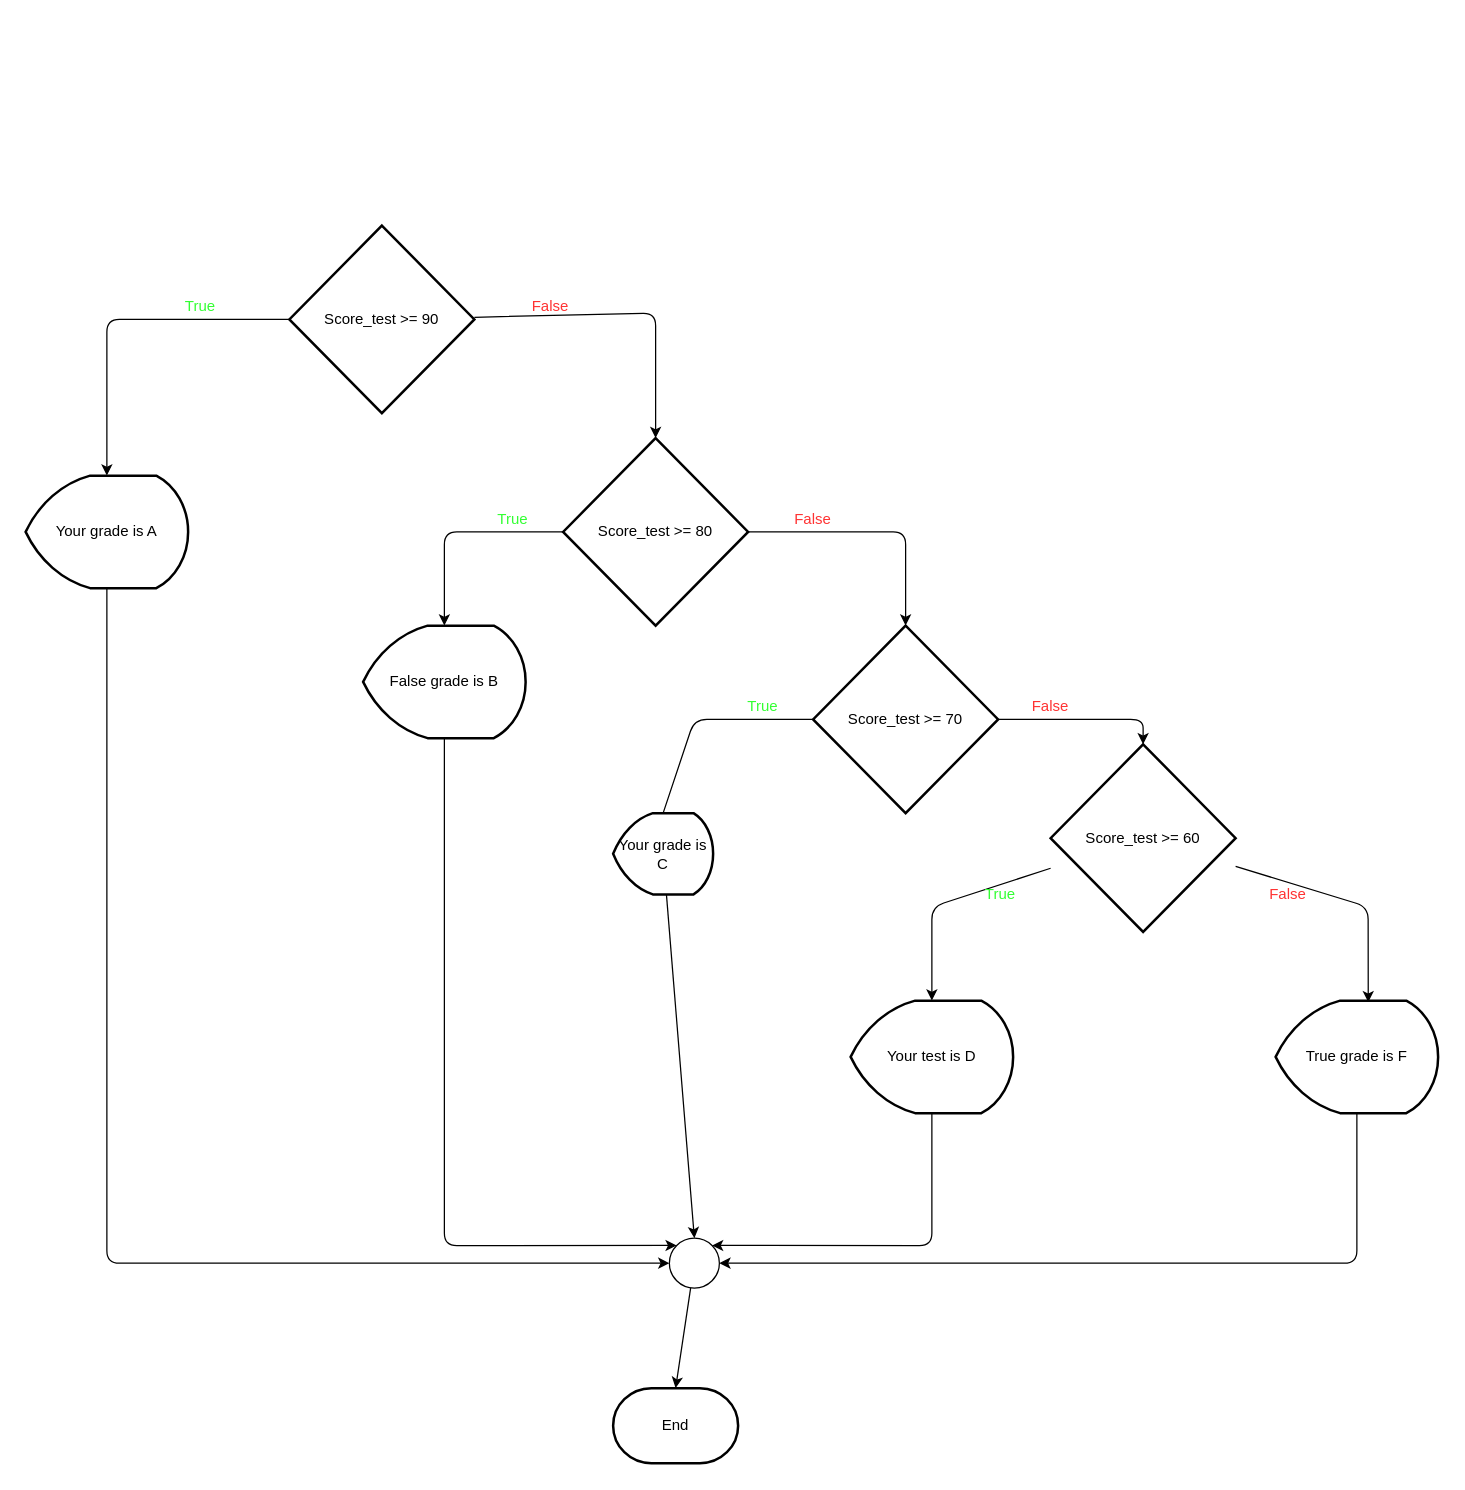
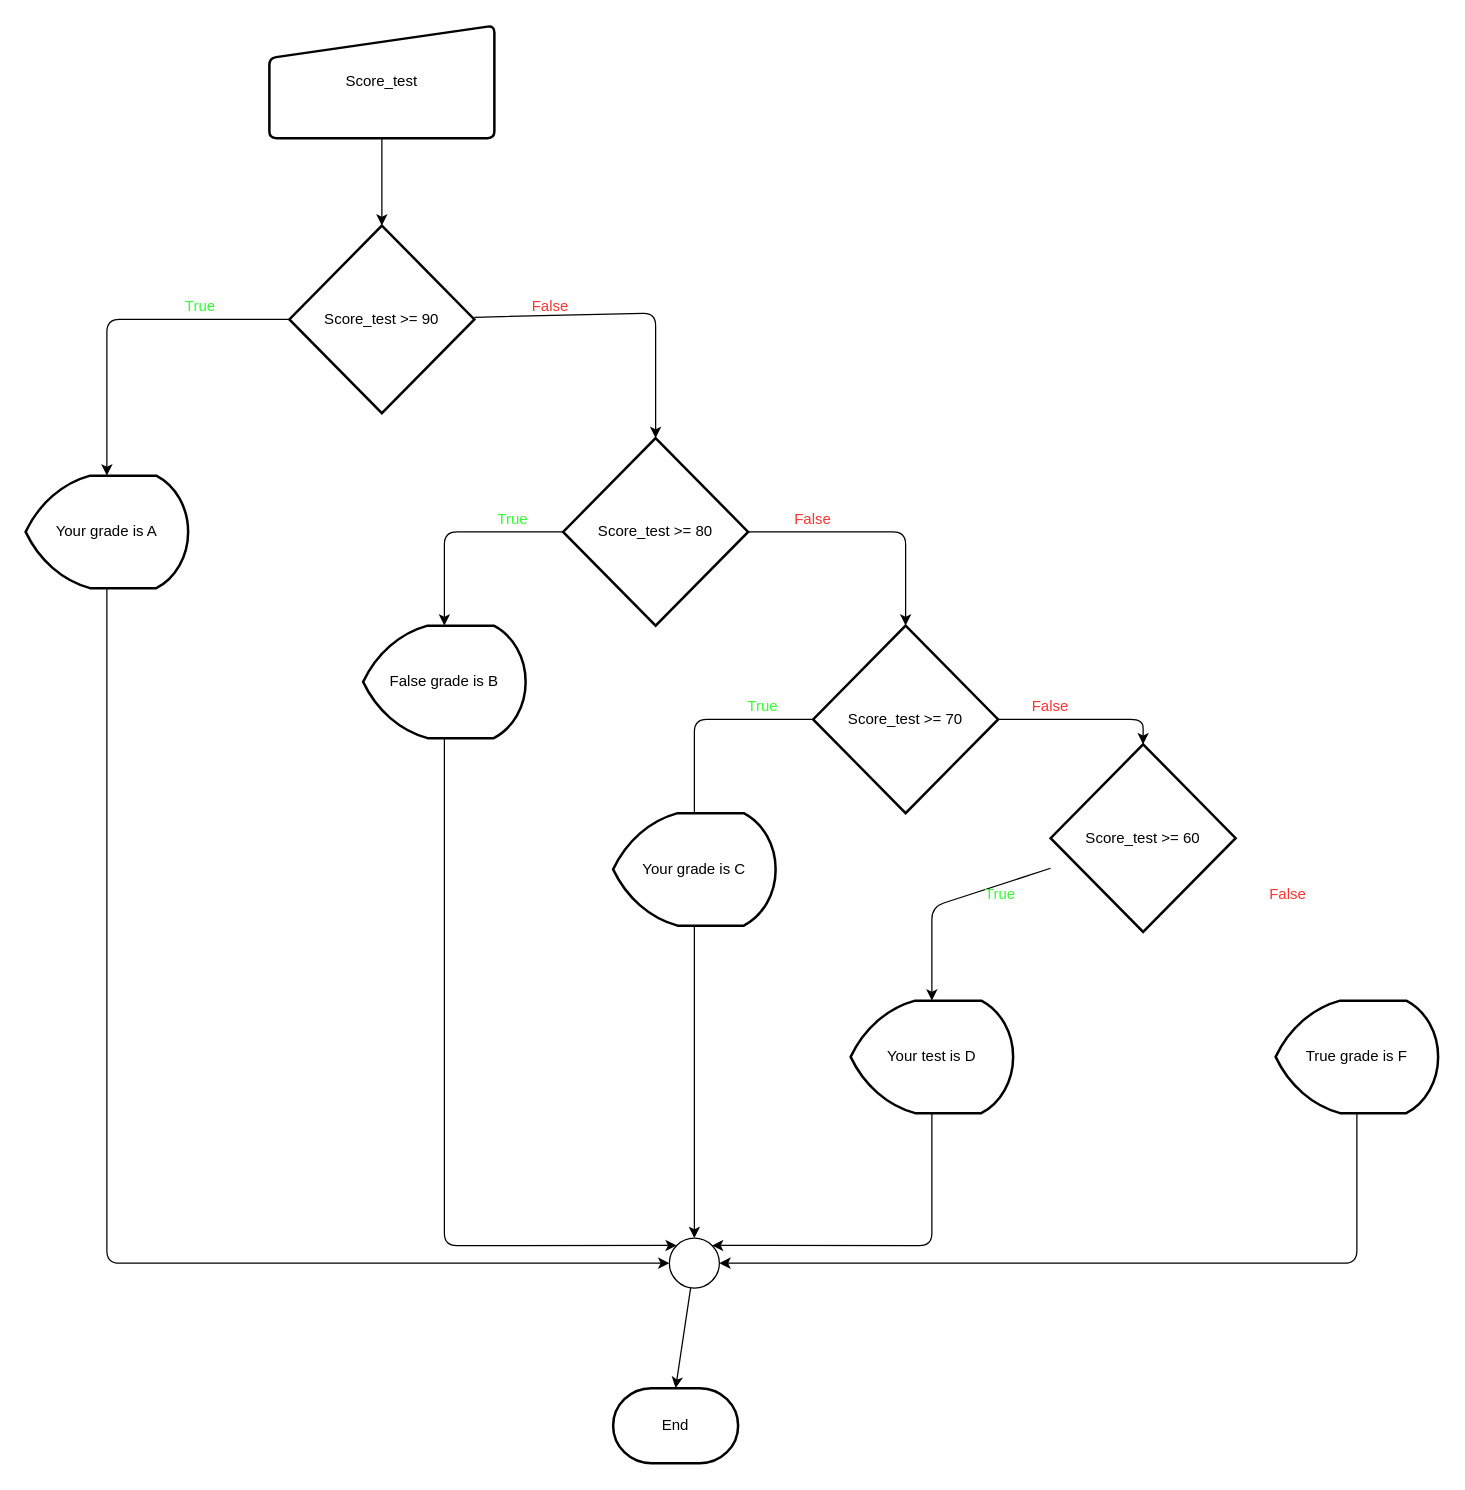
none -> (382, 82)
none -> (382, 177)
(663, 854) -> (694, 869)
(1341, 899) -> none
